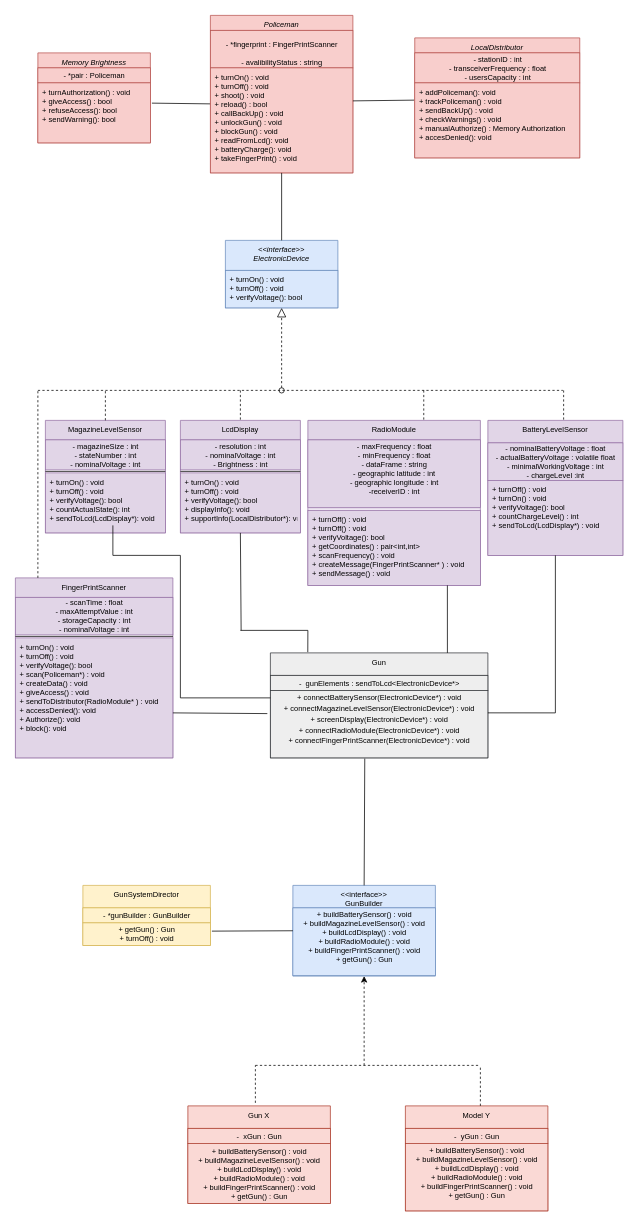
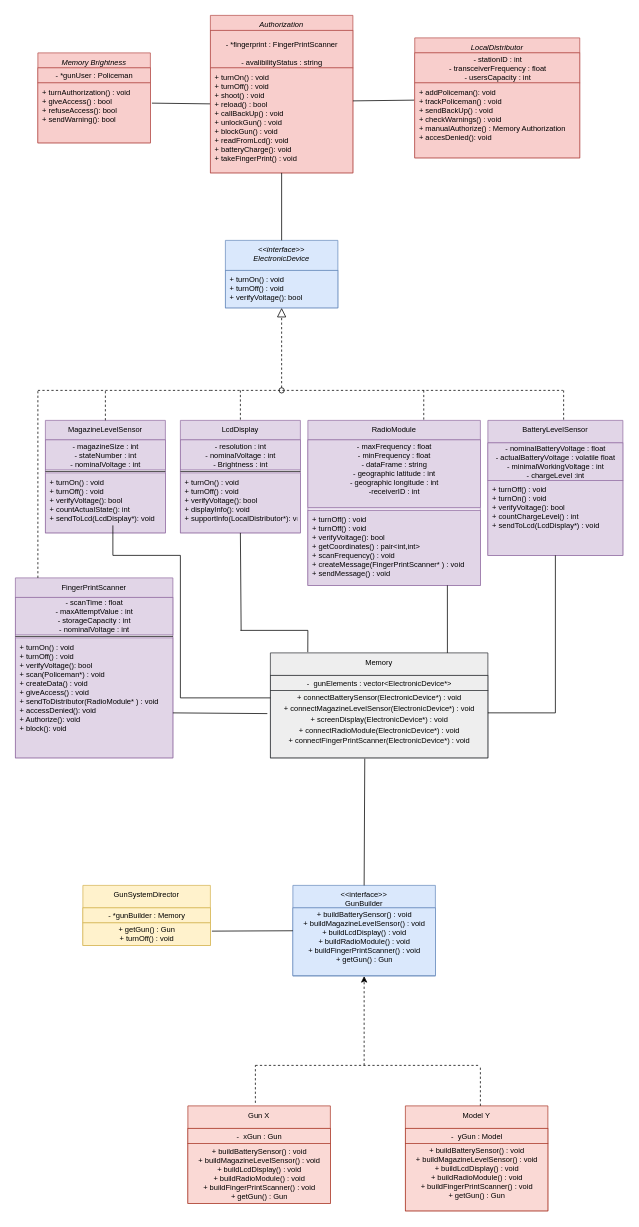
(281, 25) -> (281, 25)
(95, 75) -> (95, 75)
(379, 662) -> (379, 662)
(380, 683) -> (380, 683)
(147, 915) -> (147, 915)
(477, 1136) -> (477, 1136)
